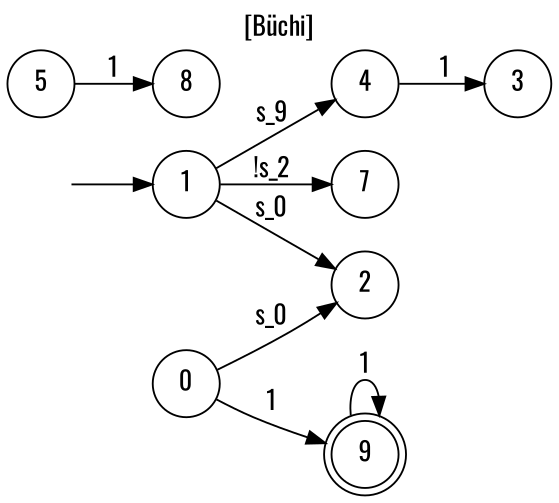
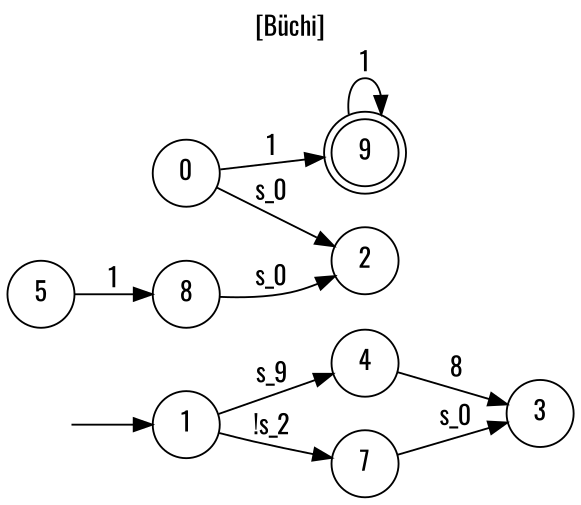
(445, 70) -> (456, 370)
(267, 230) -> (270, 296)
none -> (443, 441)
